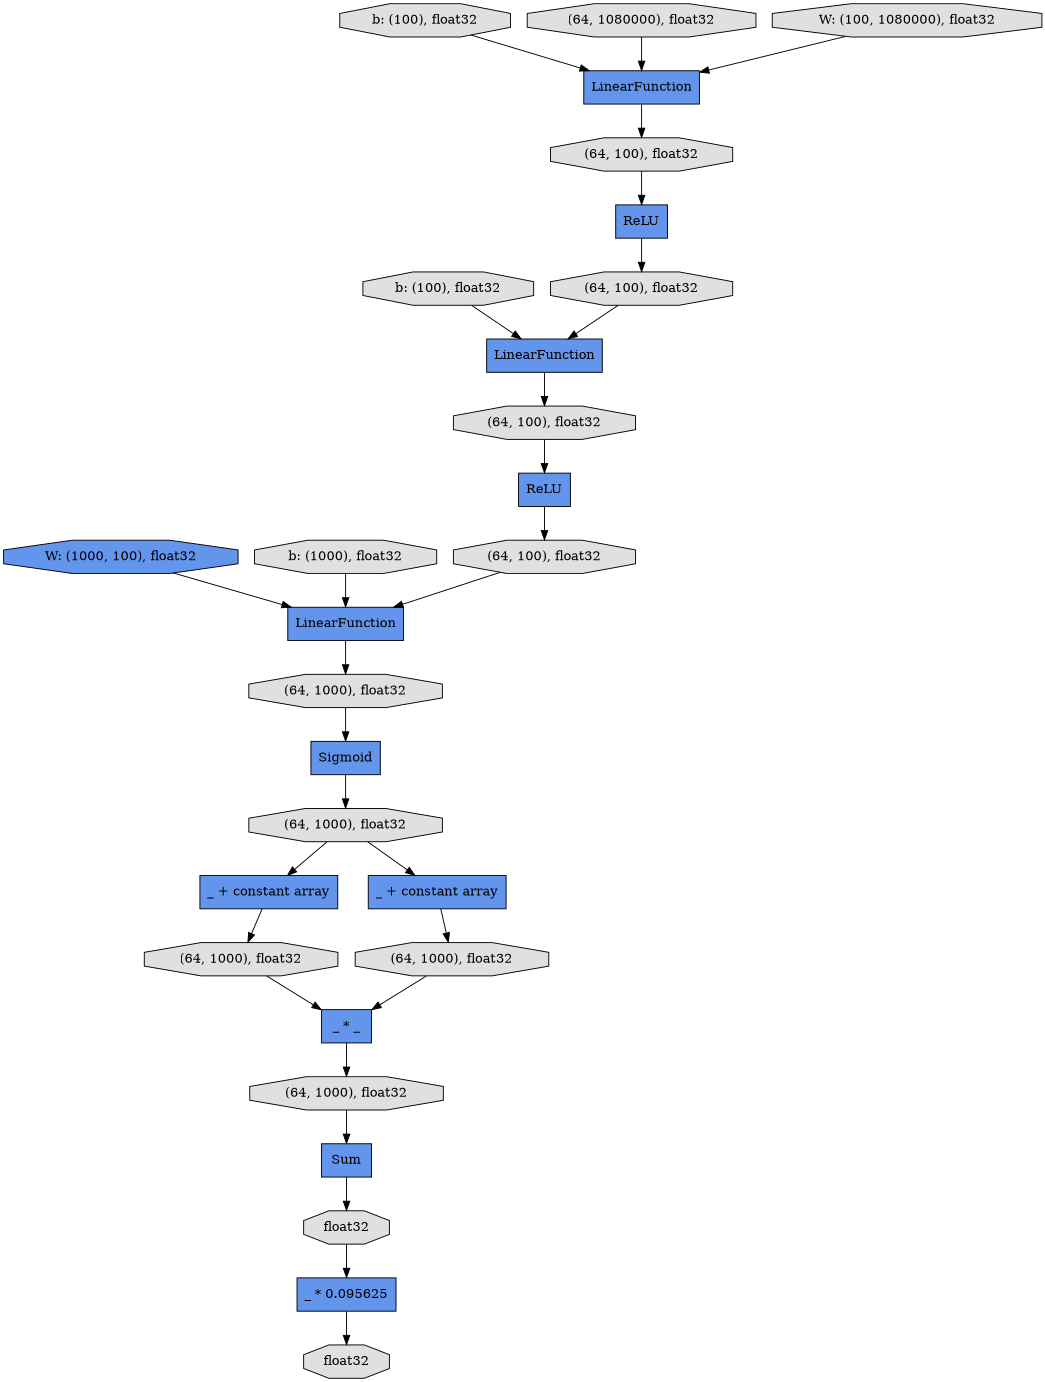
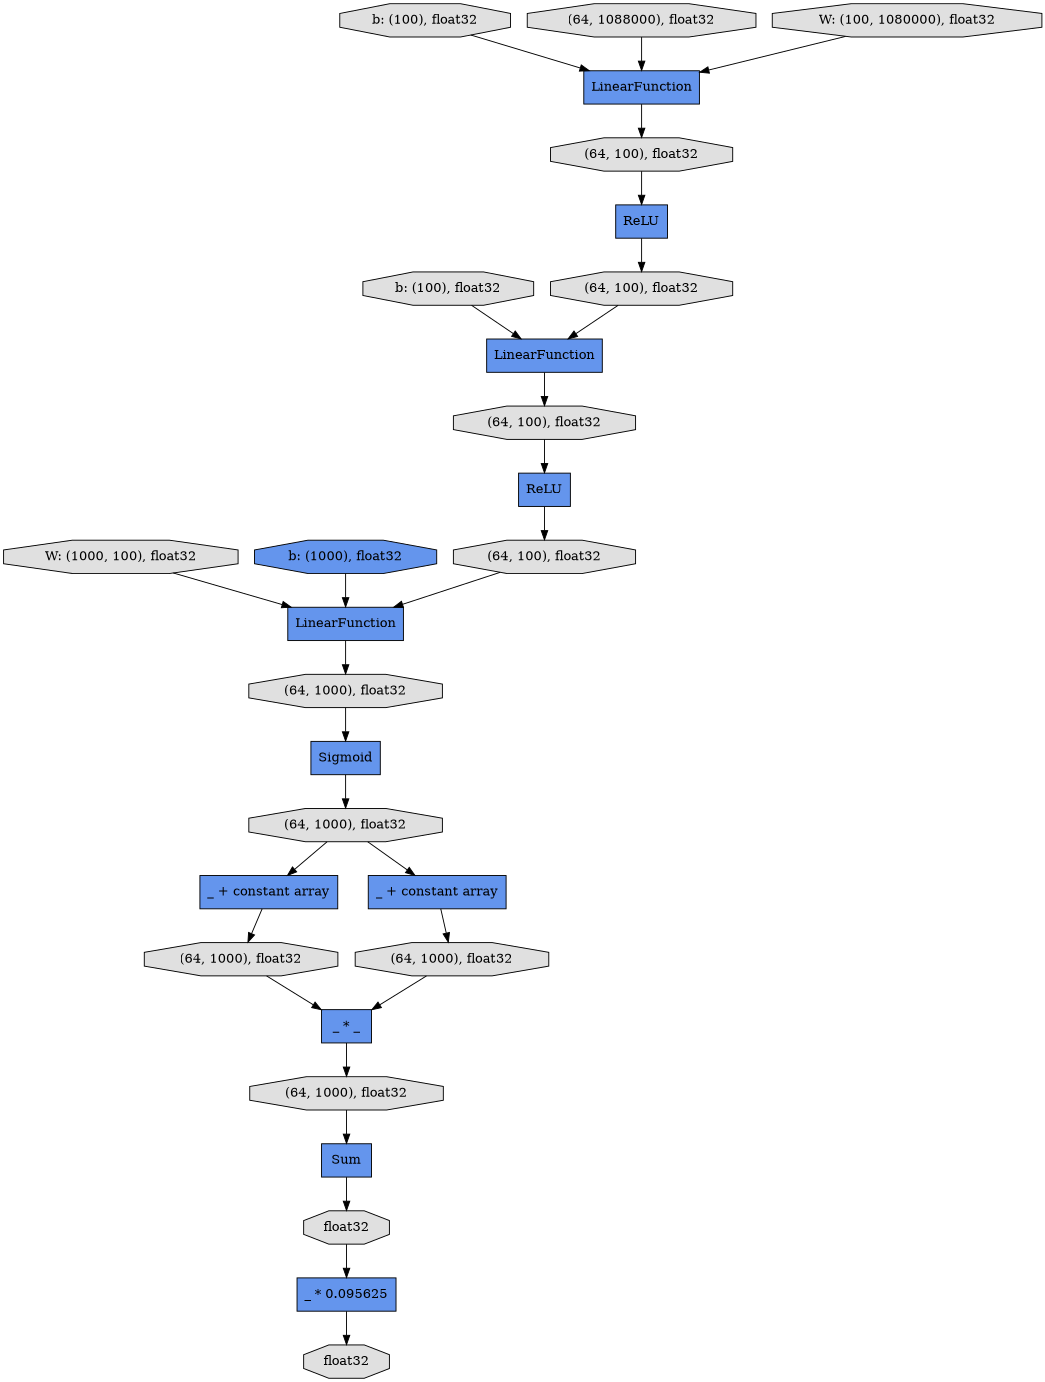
(642, 20) -> (642, 20)
(121, 557) -> (121, 557)
(346, 557) -> (346, 557)
